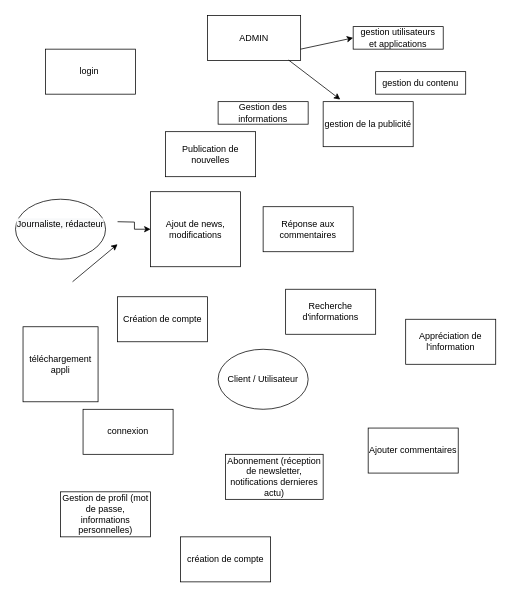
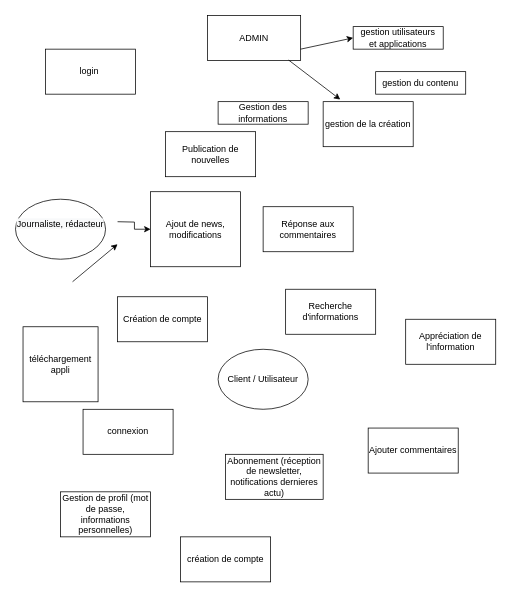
(368, 124) -> (368, 124)
